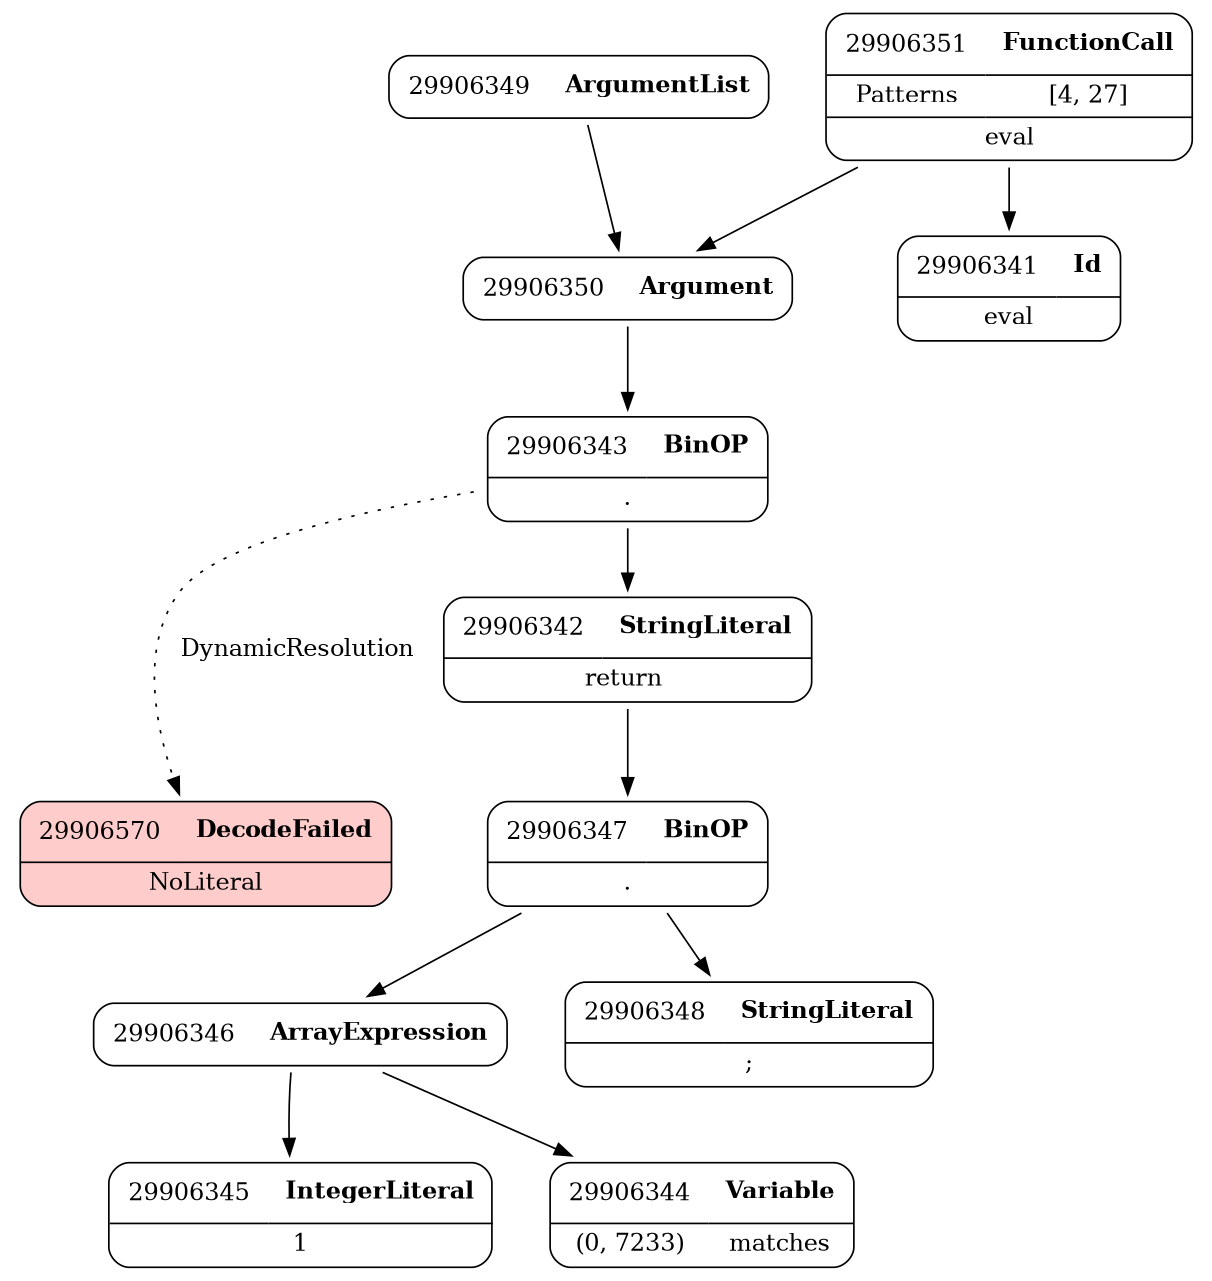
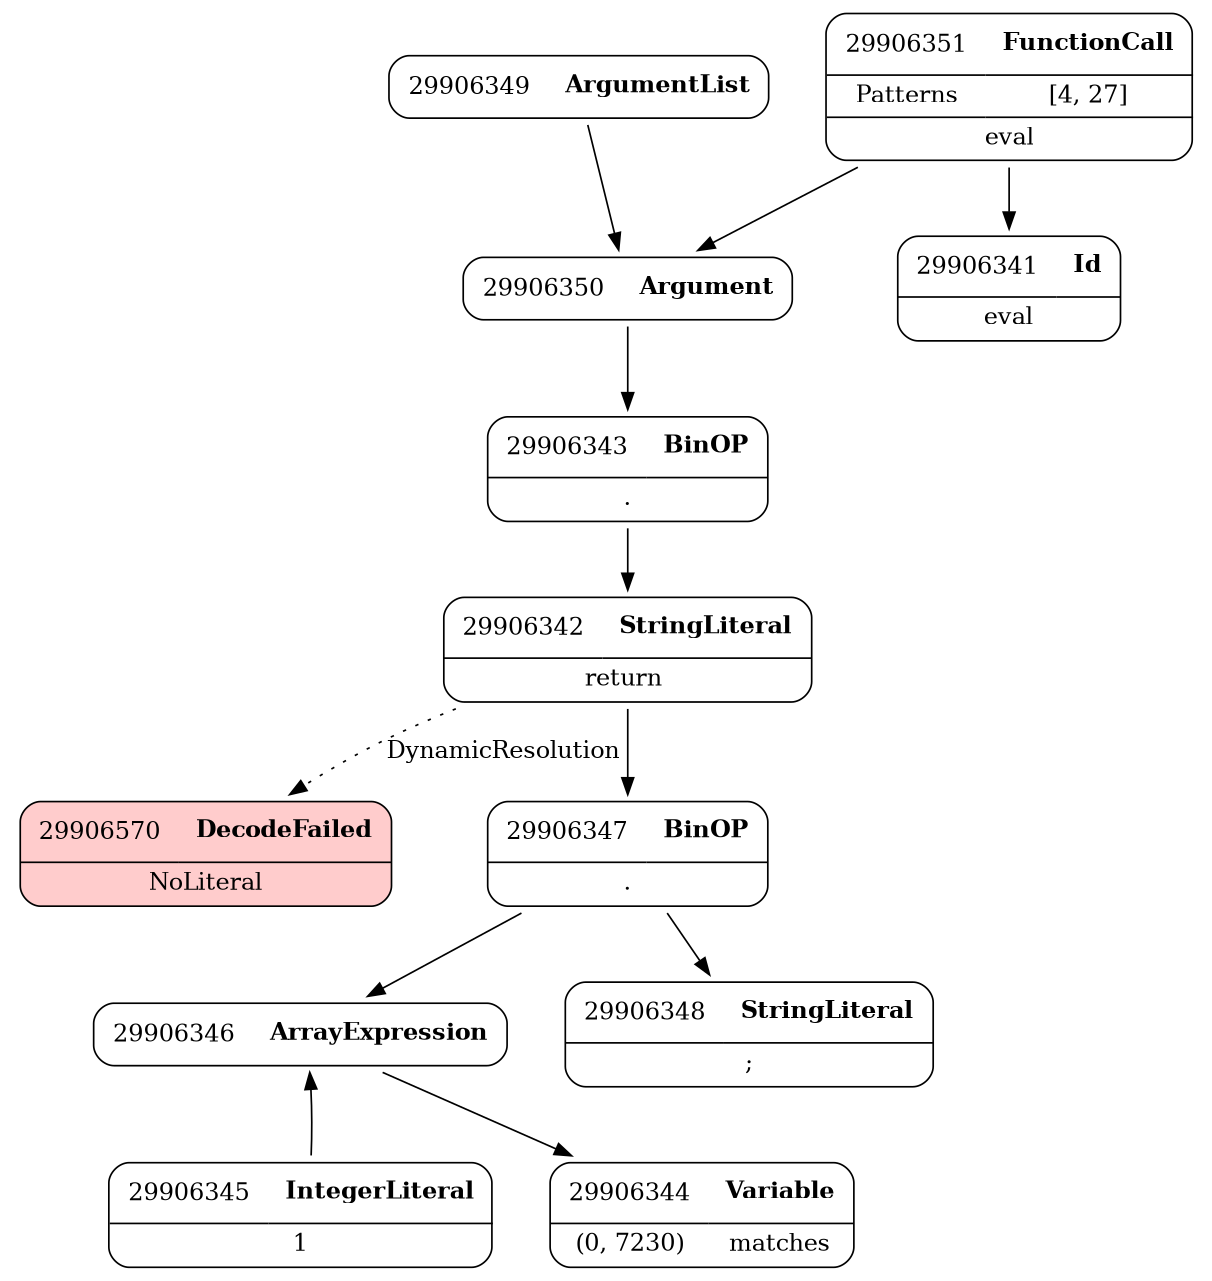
(229, 557) -> (378, 743)
(289, 1105) -> (312, 1123)
(630, 1244) -> (630, 1244)
